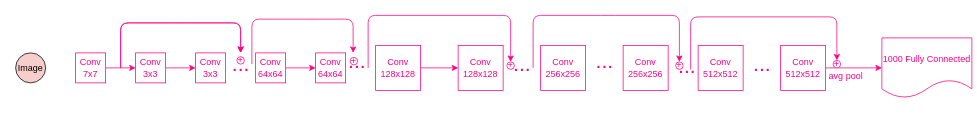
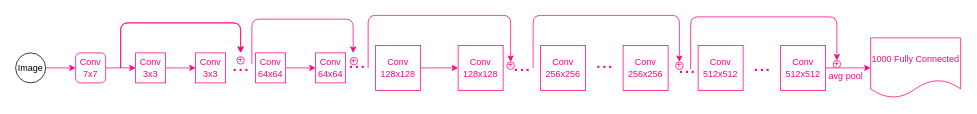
(30, 68) -> (30, 68)
none -> (69, 68)
(90, 68) -> (90, 68)
(927, 68) -> (915, 68)
